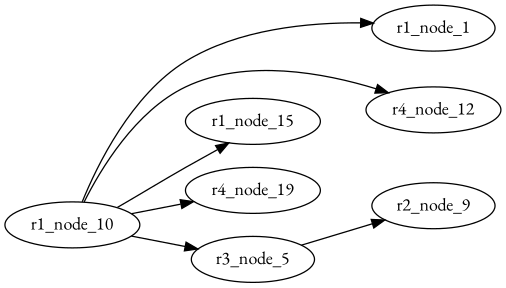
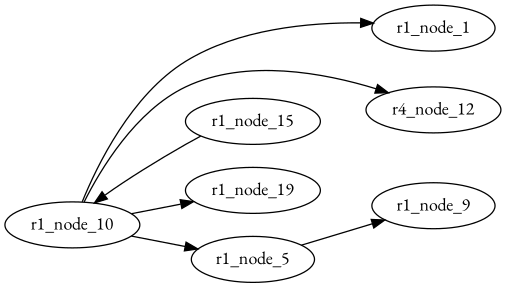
(167, 178) -> (152, 164)
(253, 190) -> (253, 190)
(433, 206) -> (433, 206)
(253, 259) -> (253, 259)
